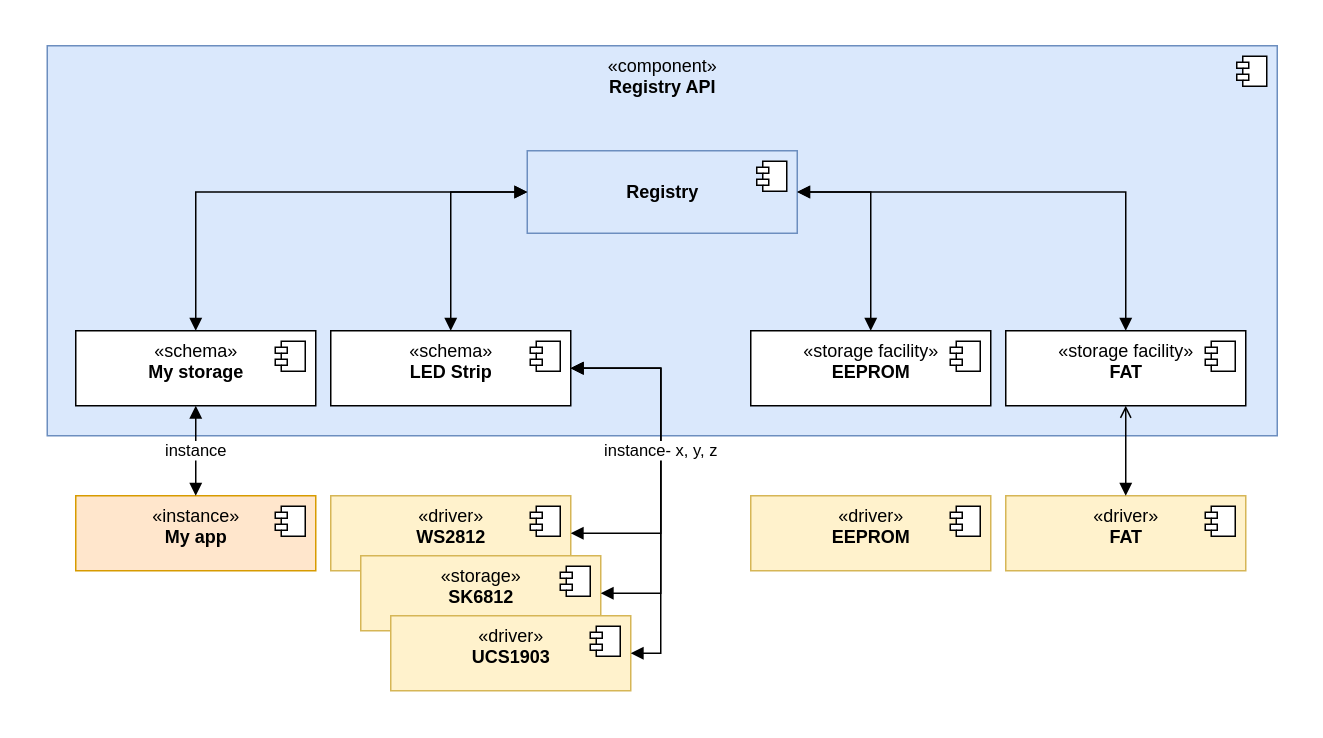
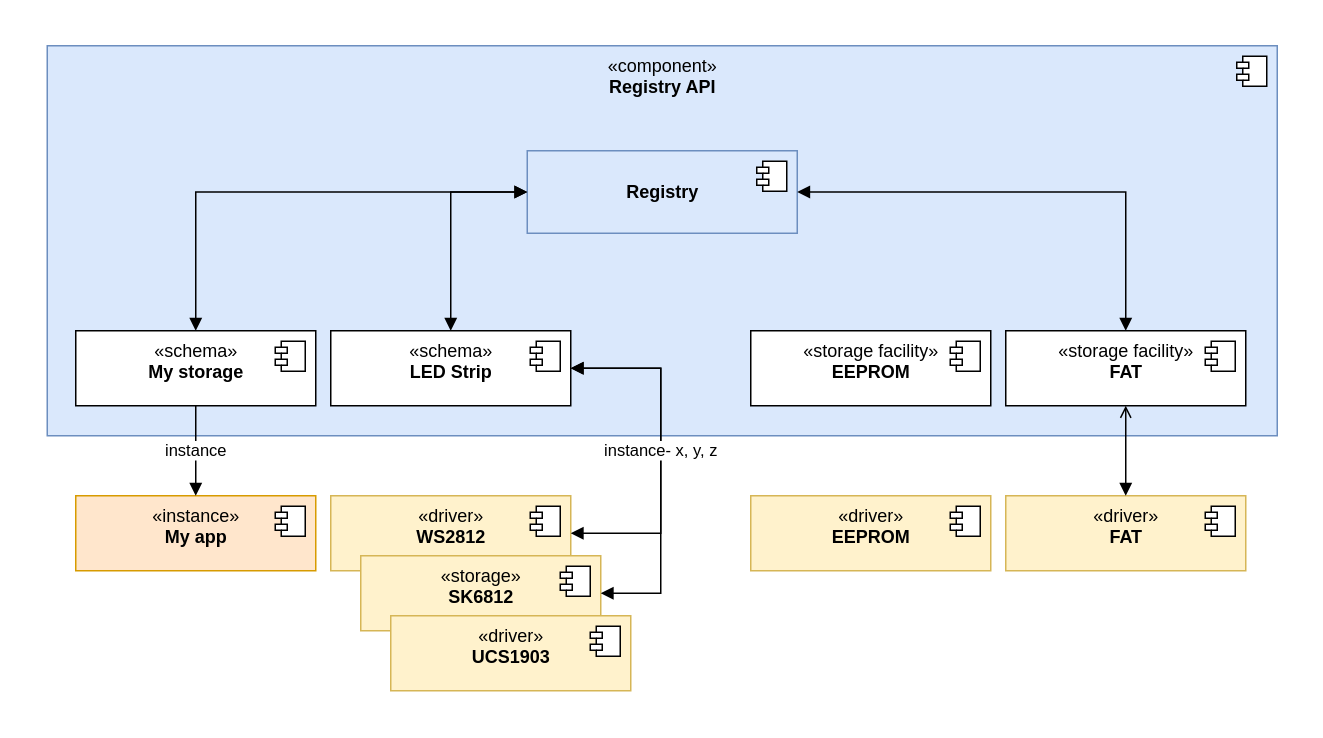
(871, 256) -> none
(196, 419) -> (196, 413)
(661, 632) -> none
